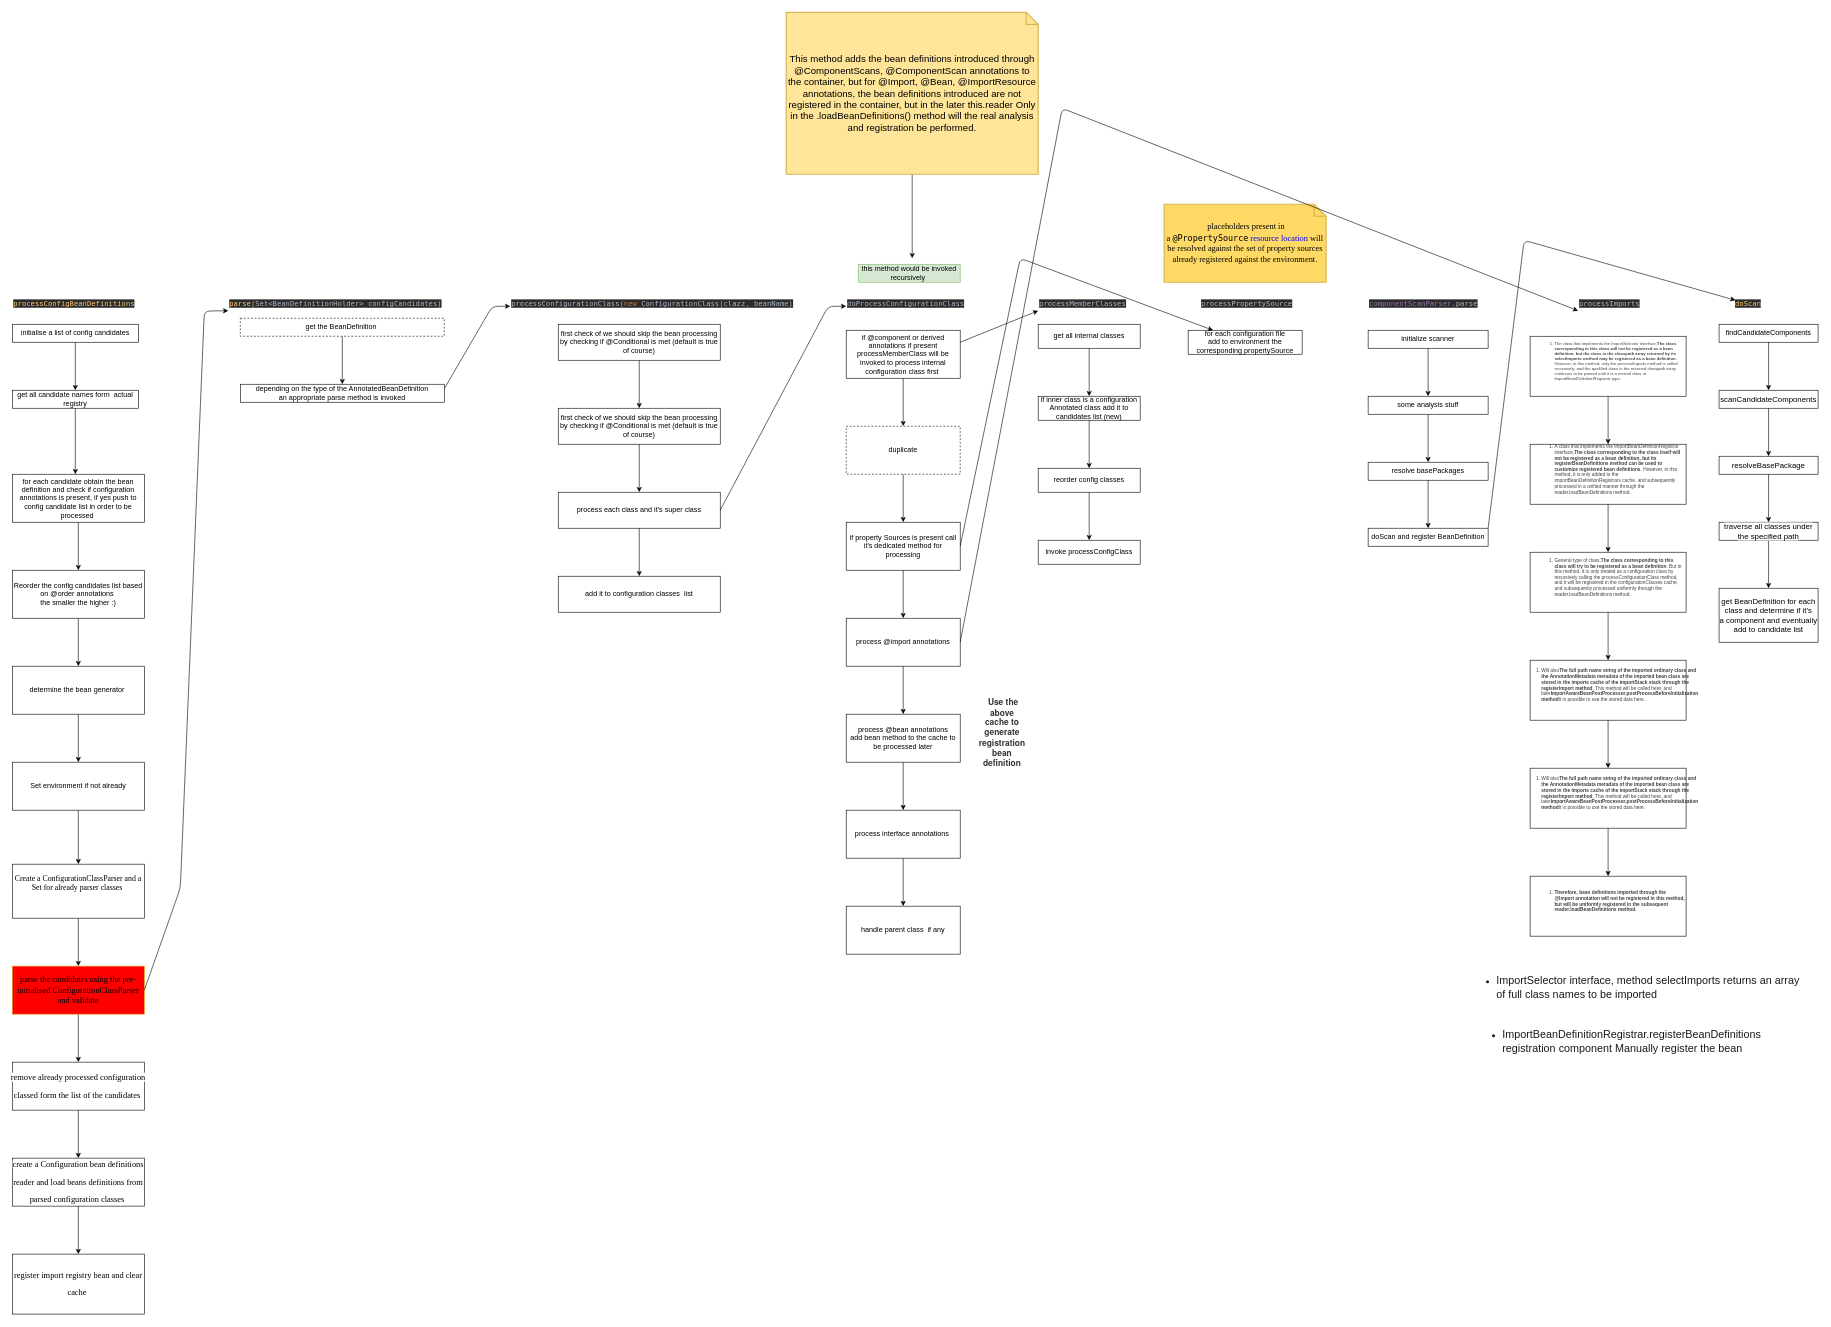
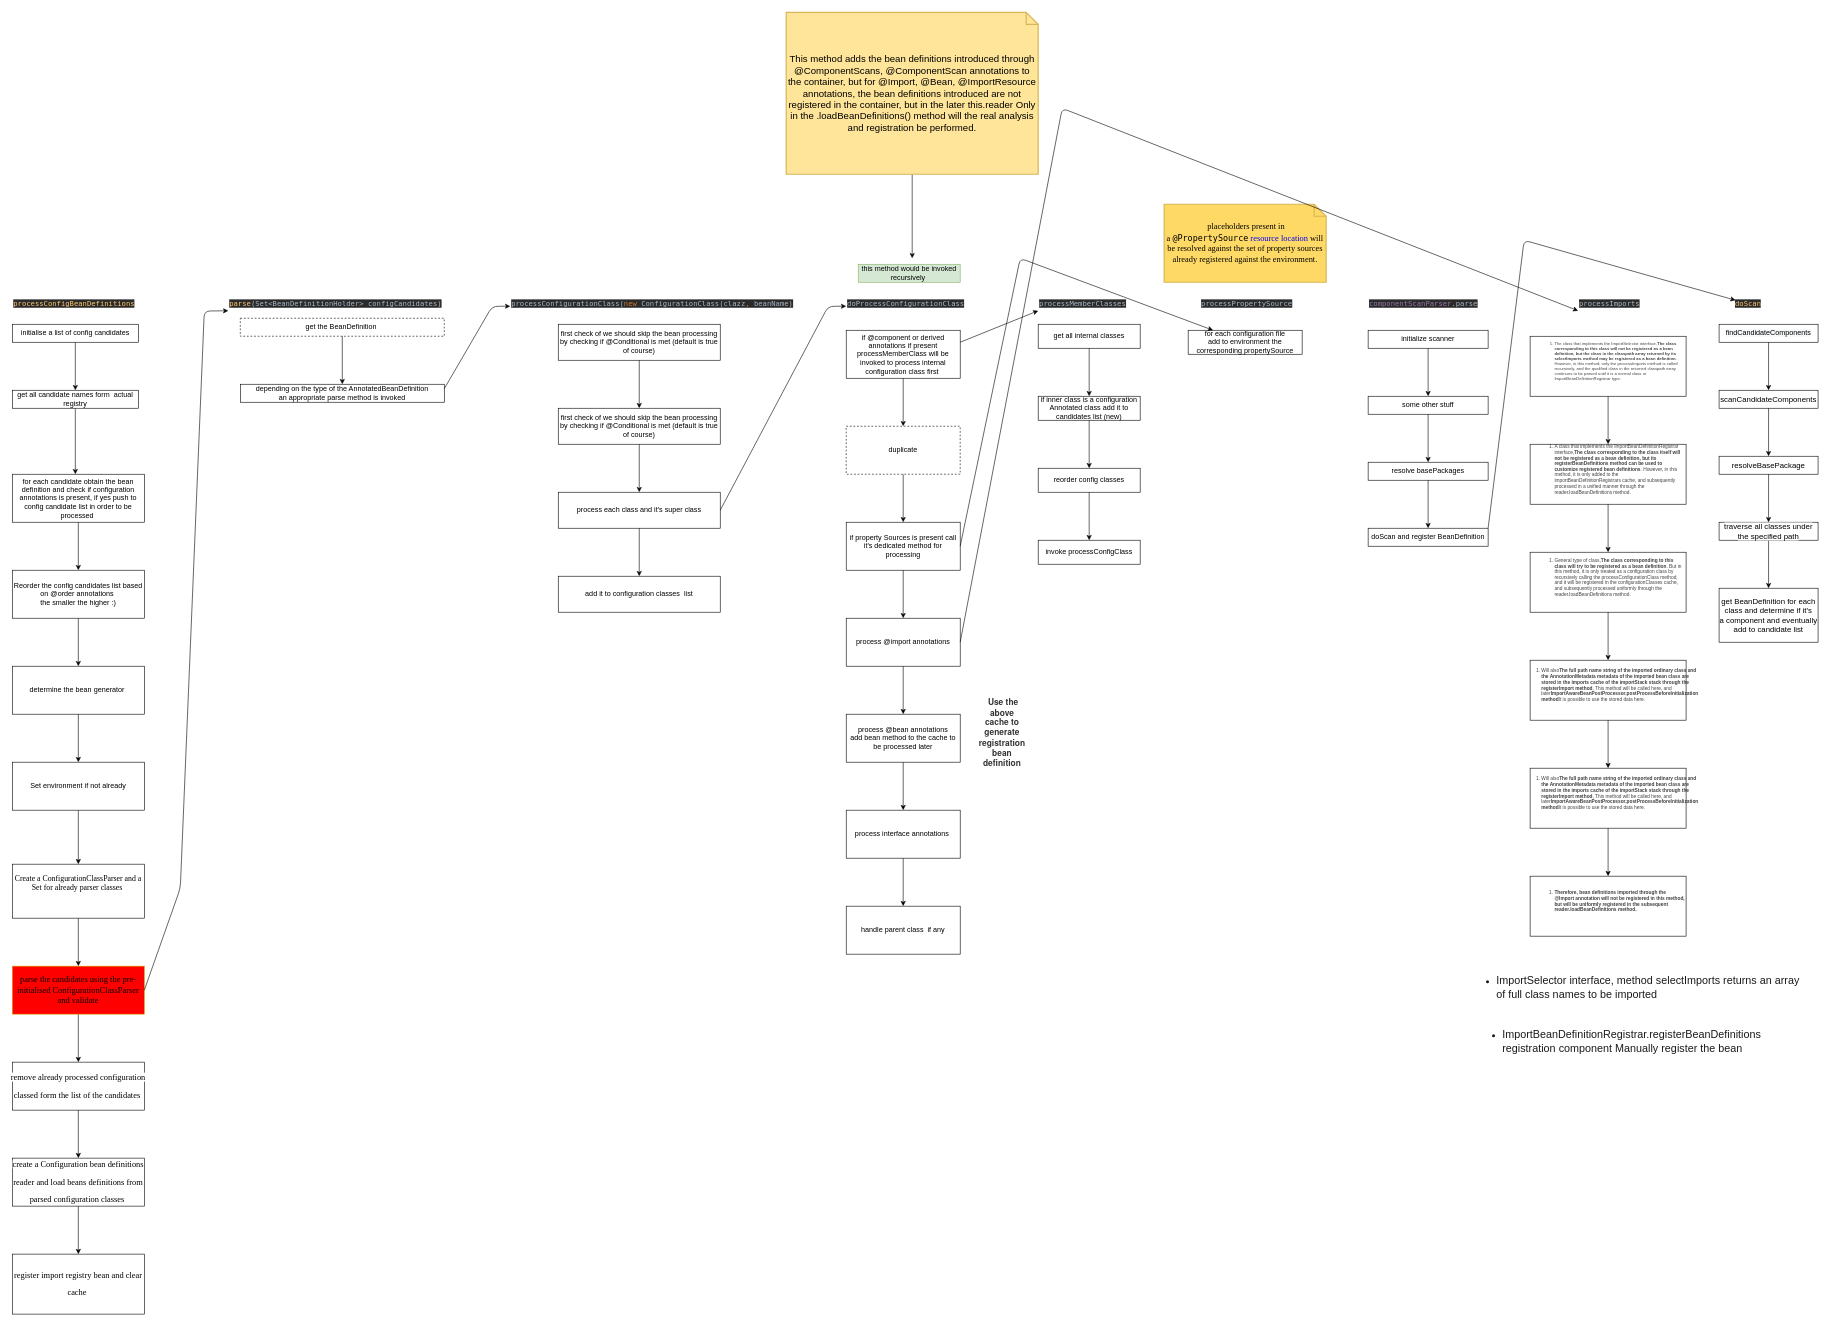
(1428, 405) -> (1428, 405)
